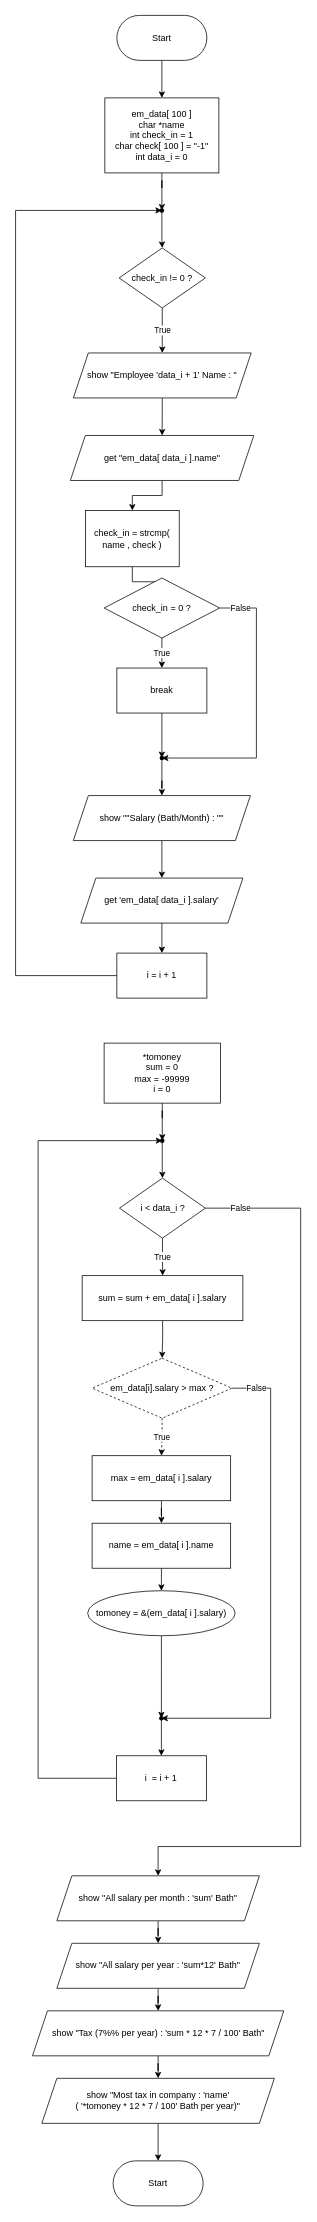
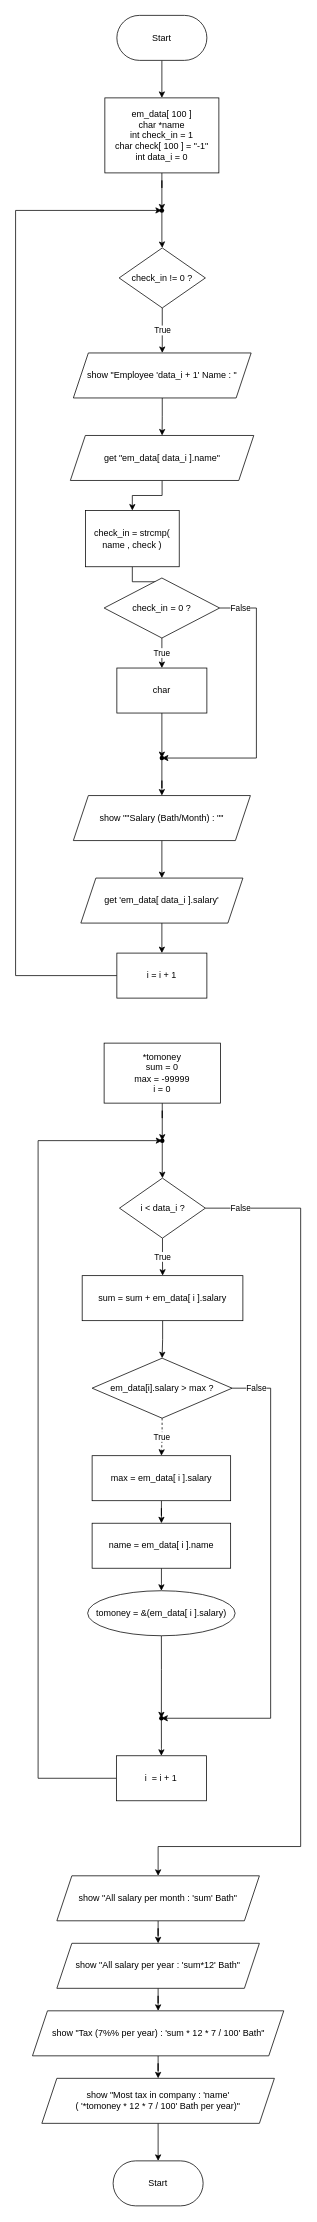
(162, 690) -> (162, 690)
(162, 1388) -> (162, 1388)
